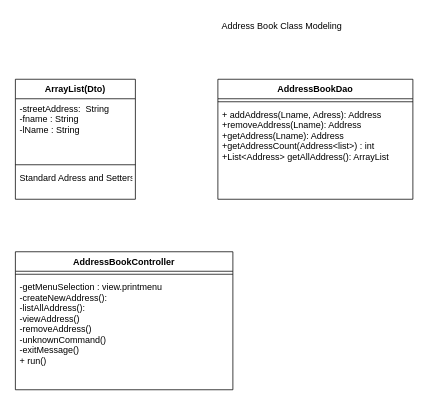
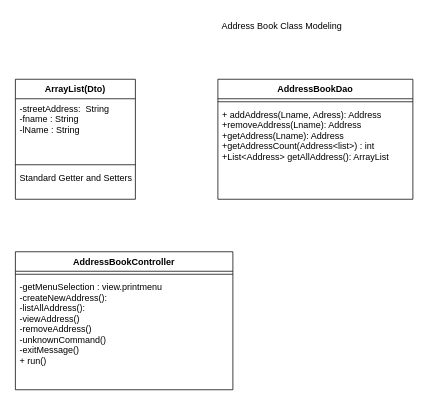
(84, 178) -> (84, 178)
